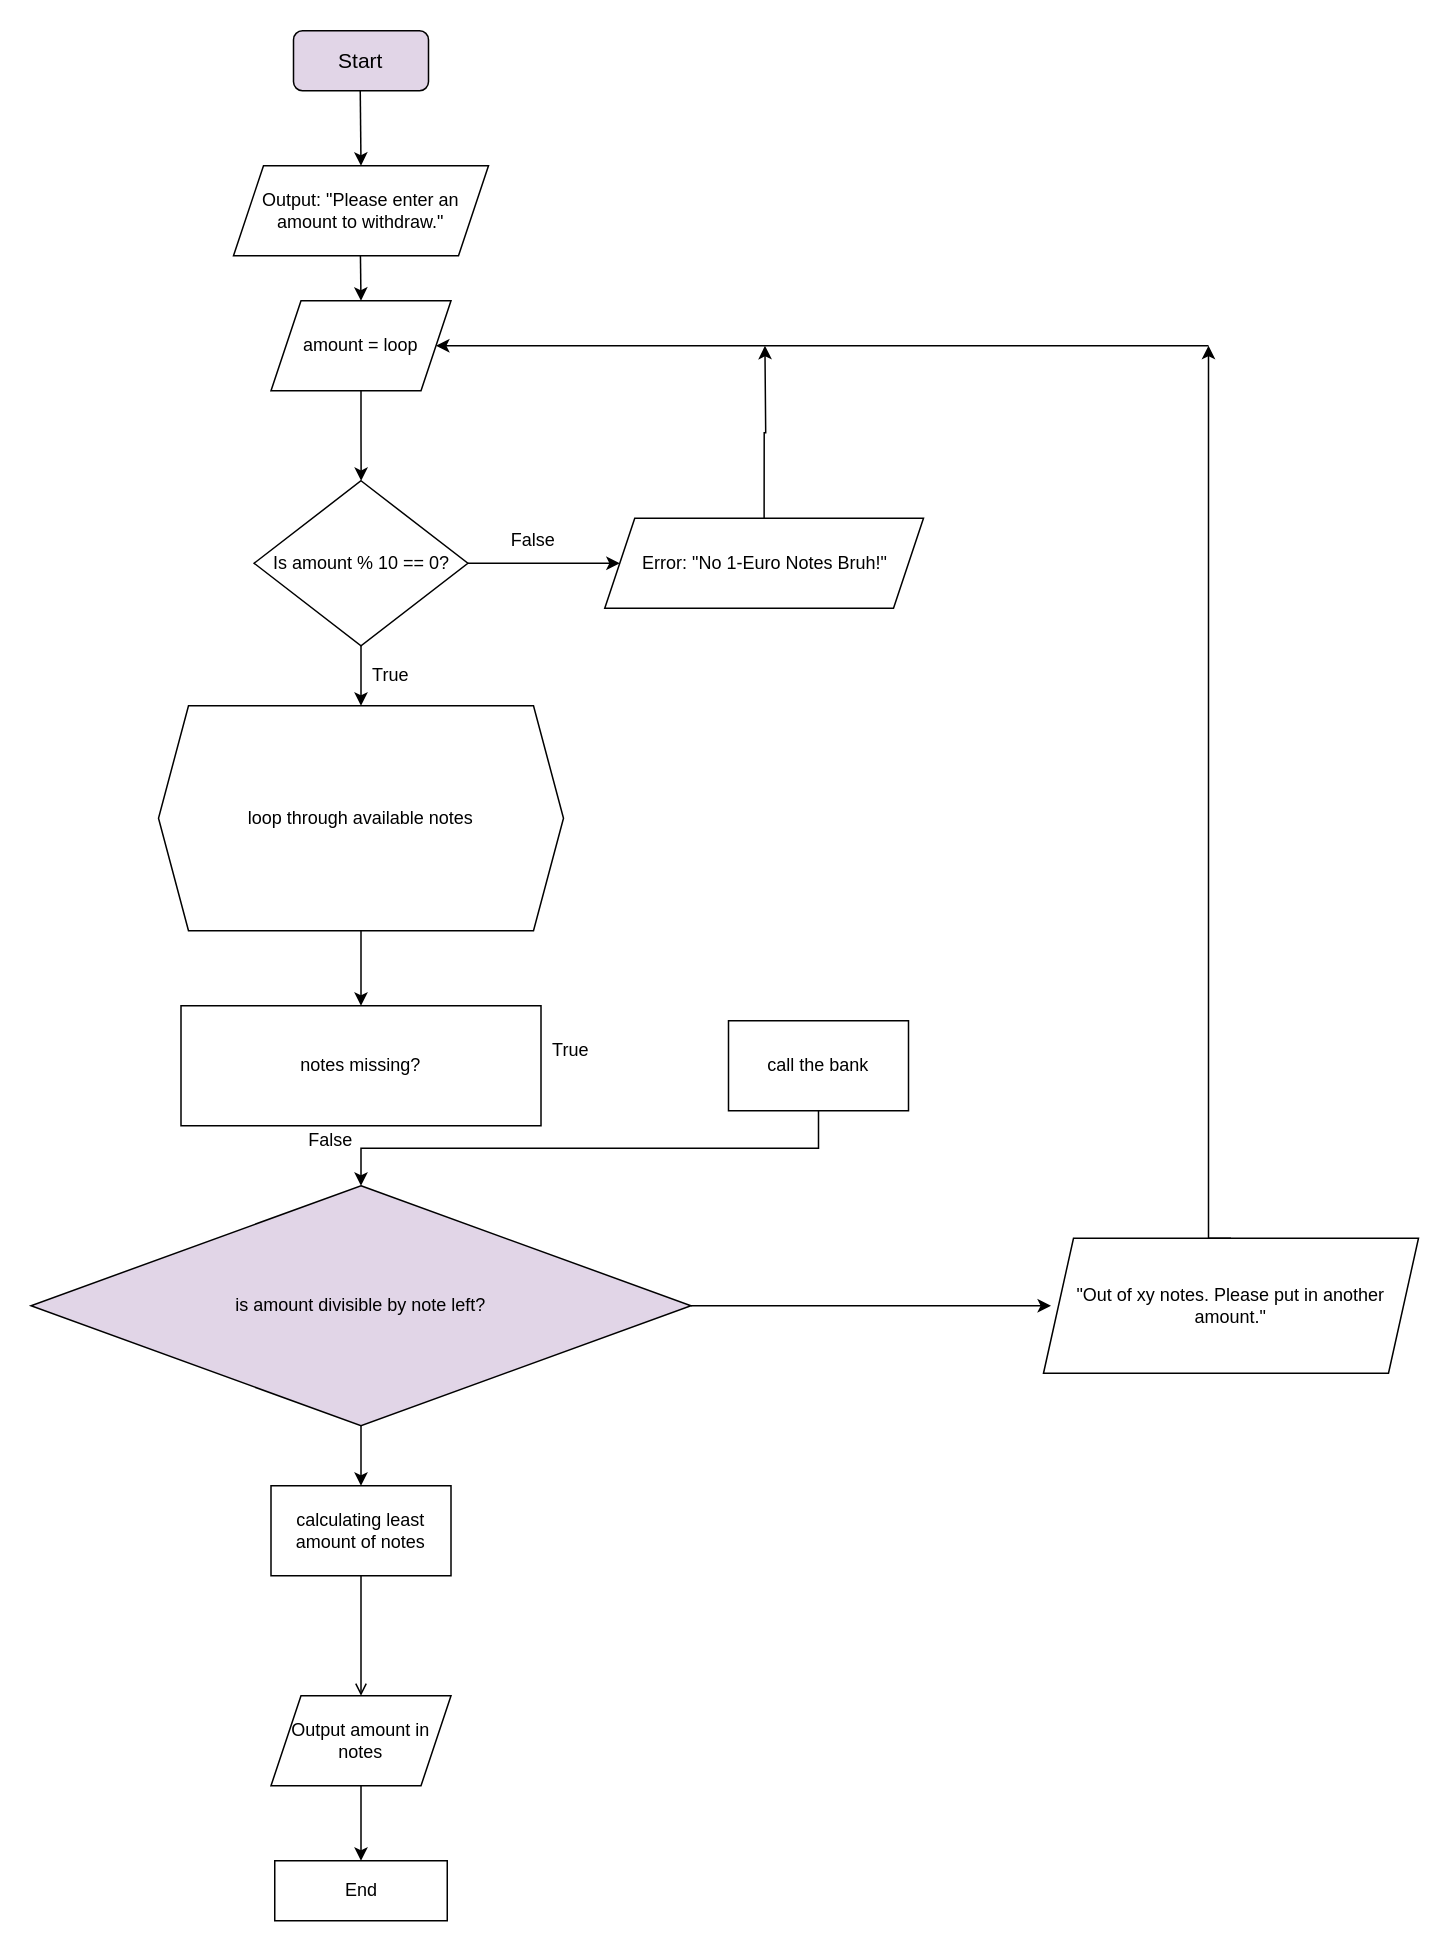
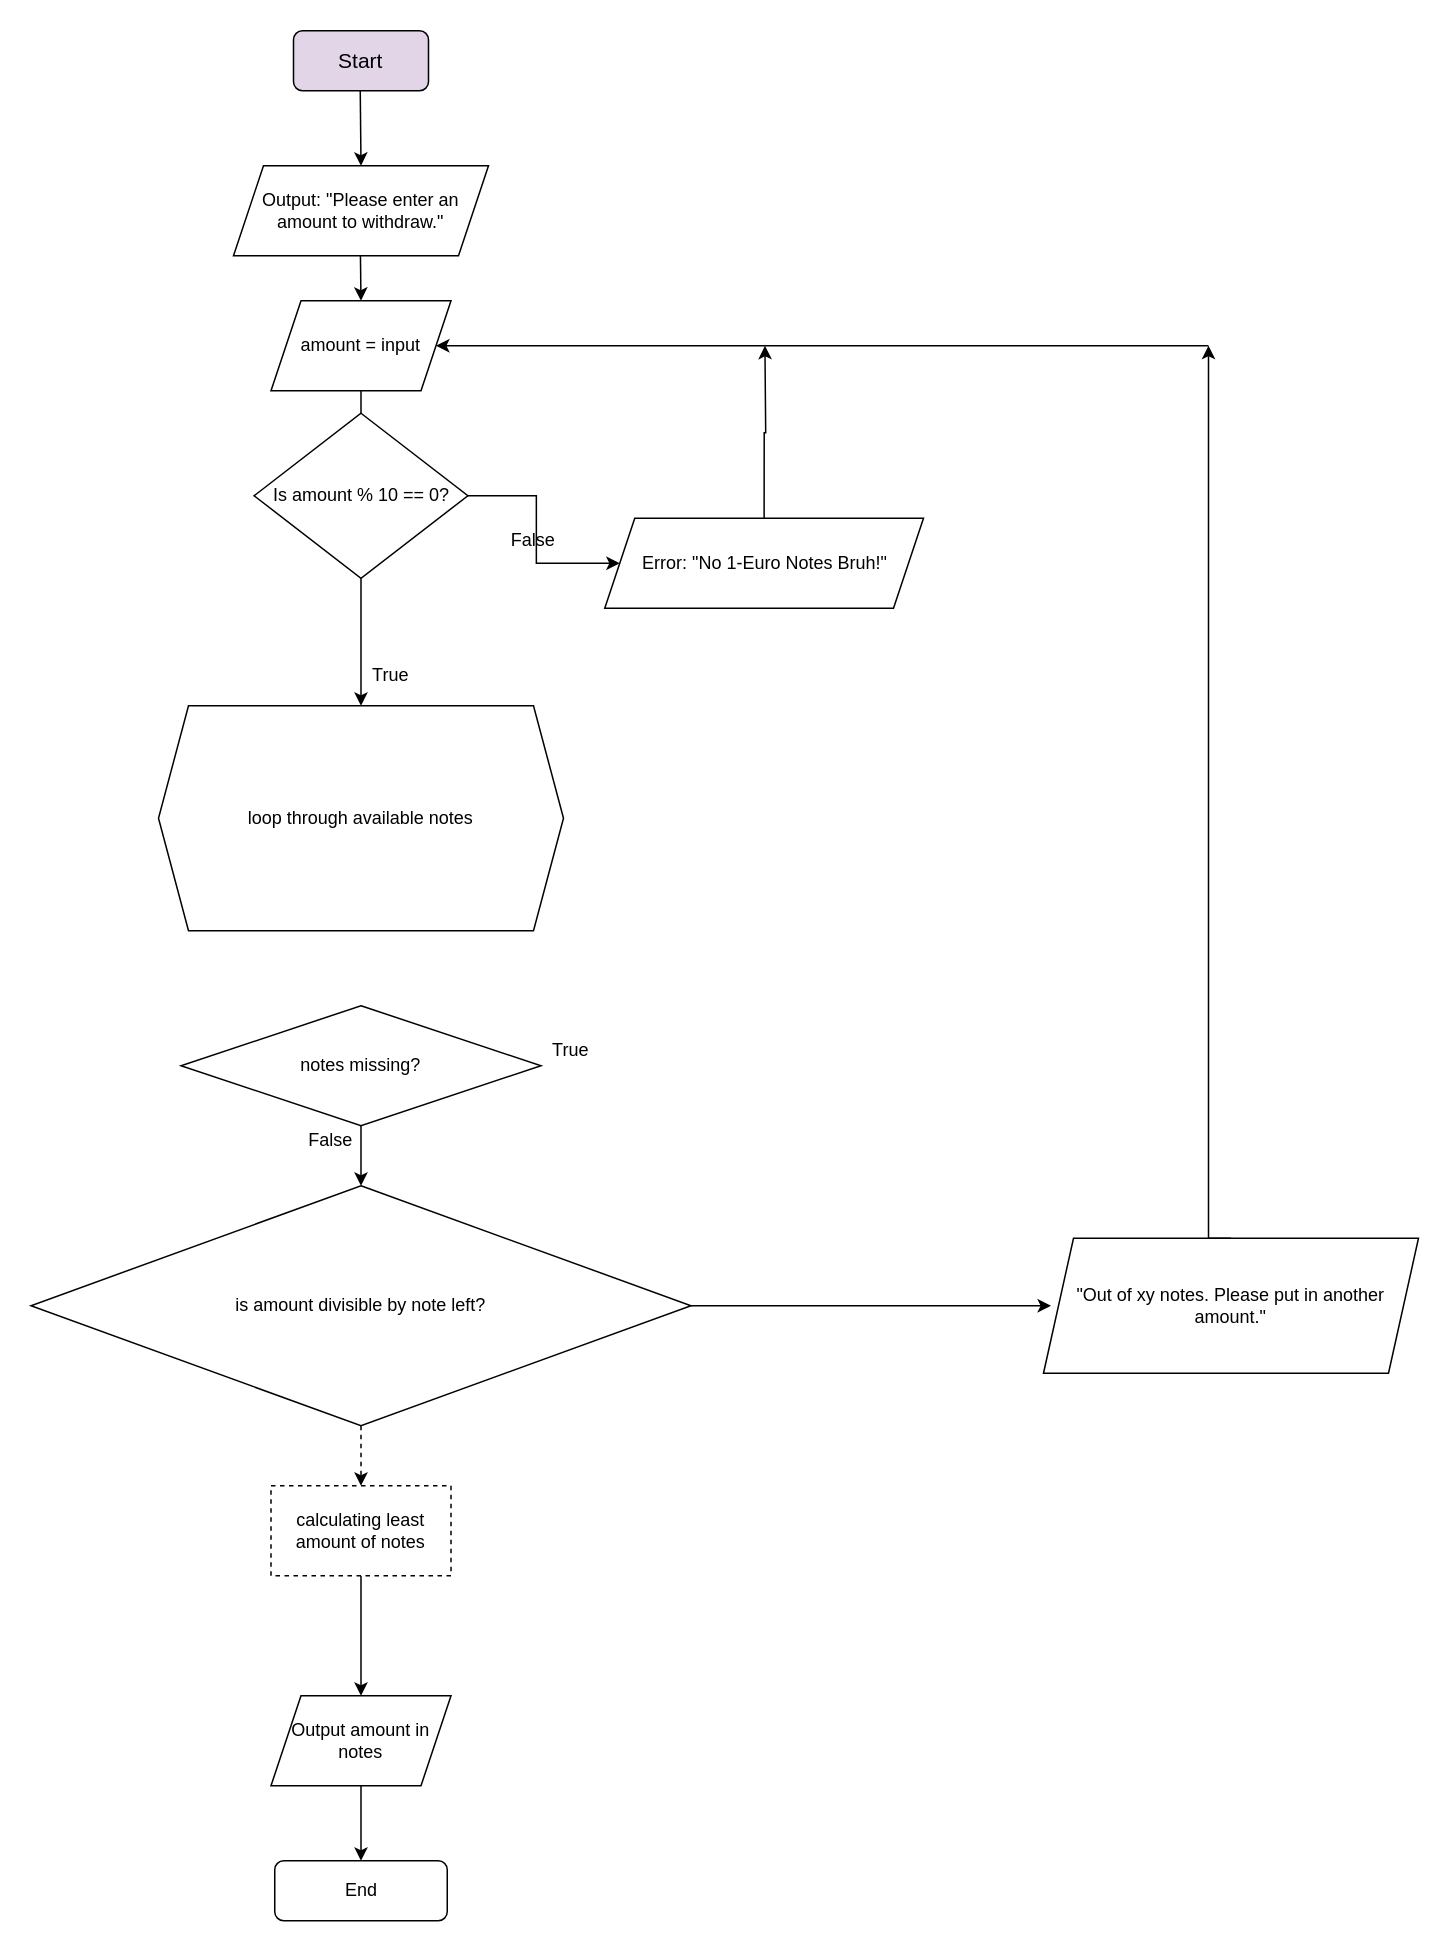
(361, 346) -> (361, 346)
(361, 563) -> (361, 496)
(361, 963) -> none
(361, 1066) -> (361, 1066)
(818, 1066) -> none
none -> (361, 1135)
(609, 1148) -> none
(361, 1306) -> (361, 1306)
(361, 1450) -> (361, 1450)
(361, 1531) -> (361, 1531)
(361, 1686) -> (361, 1684)
(361, 1891) -> (361, 1891)
